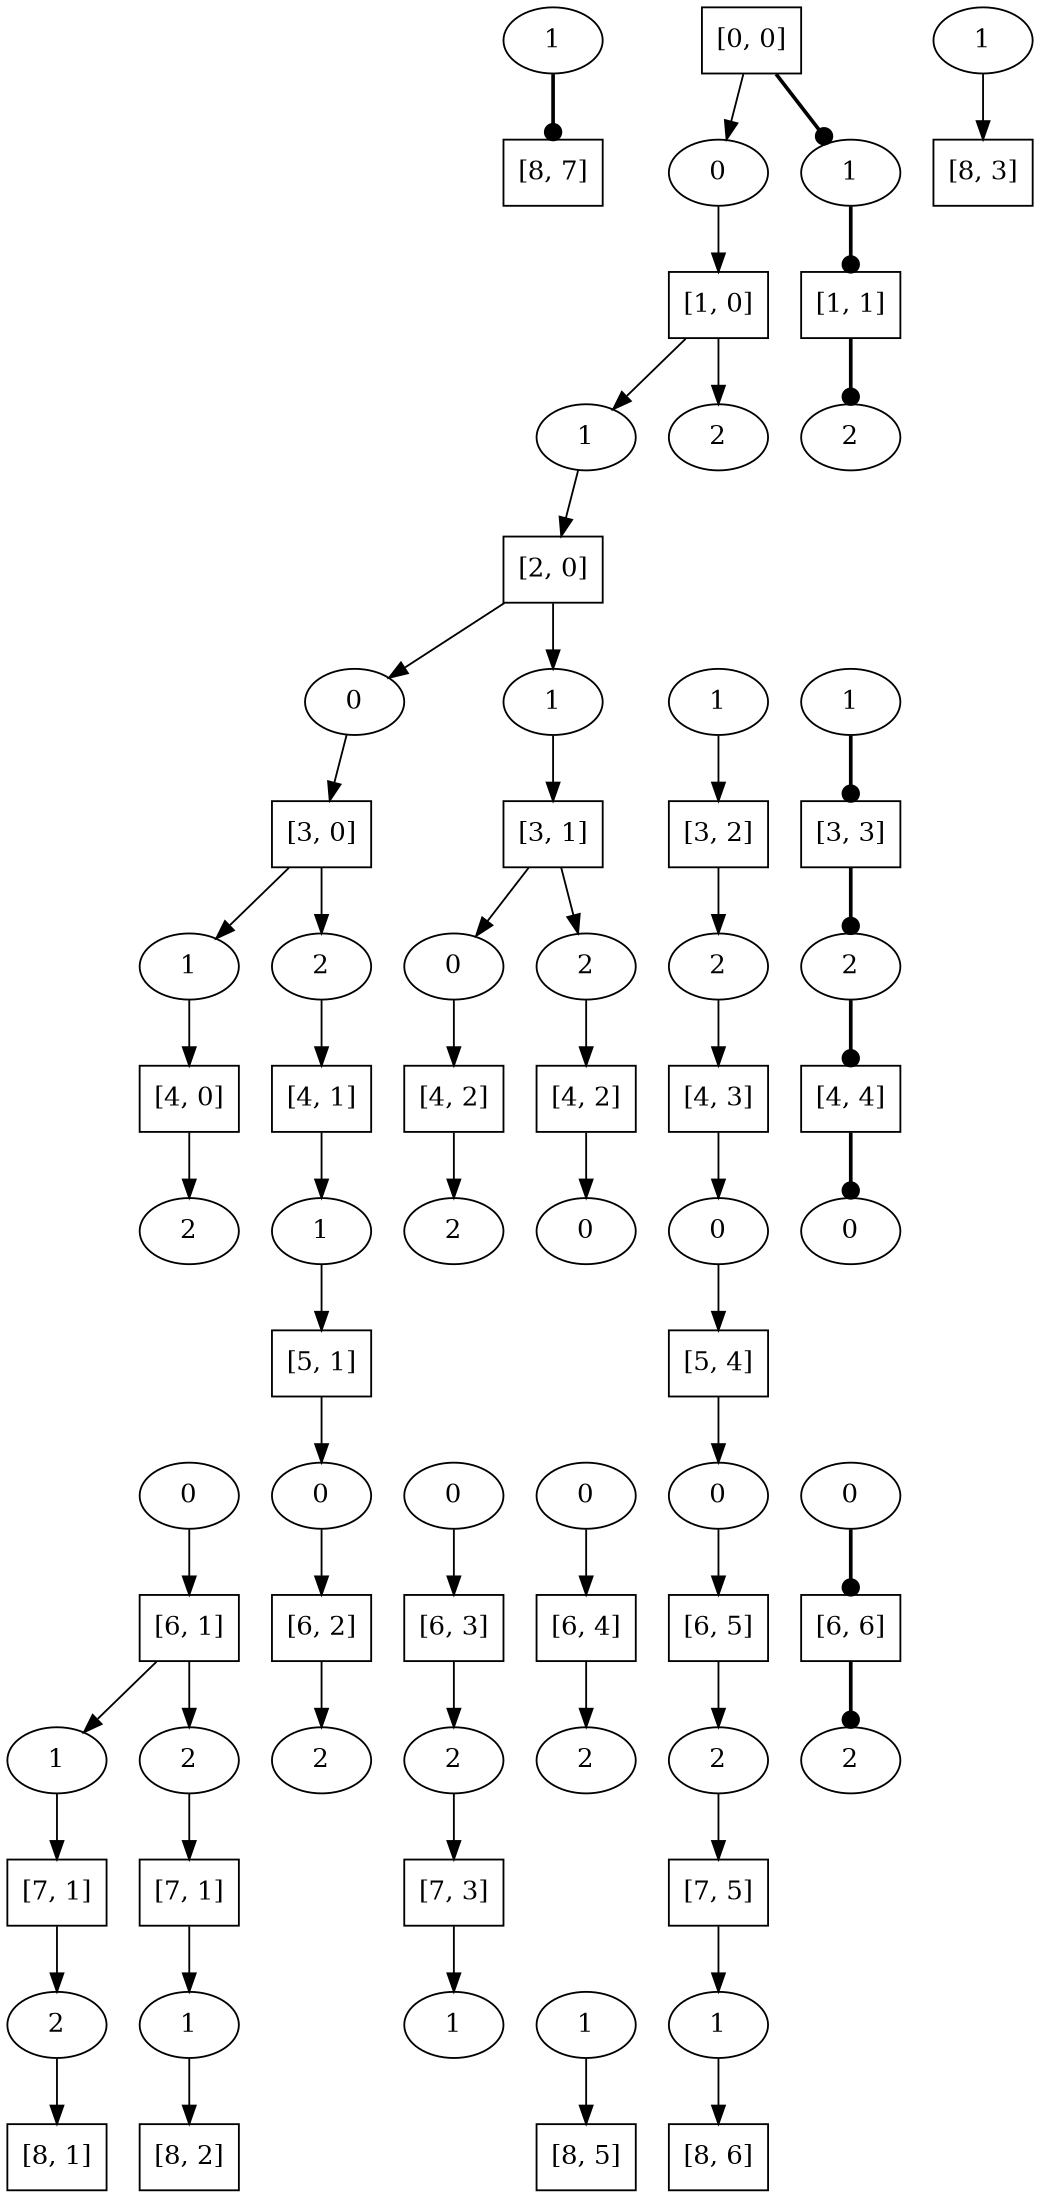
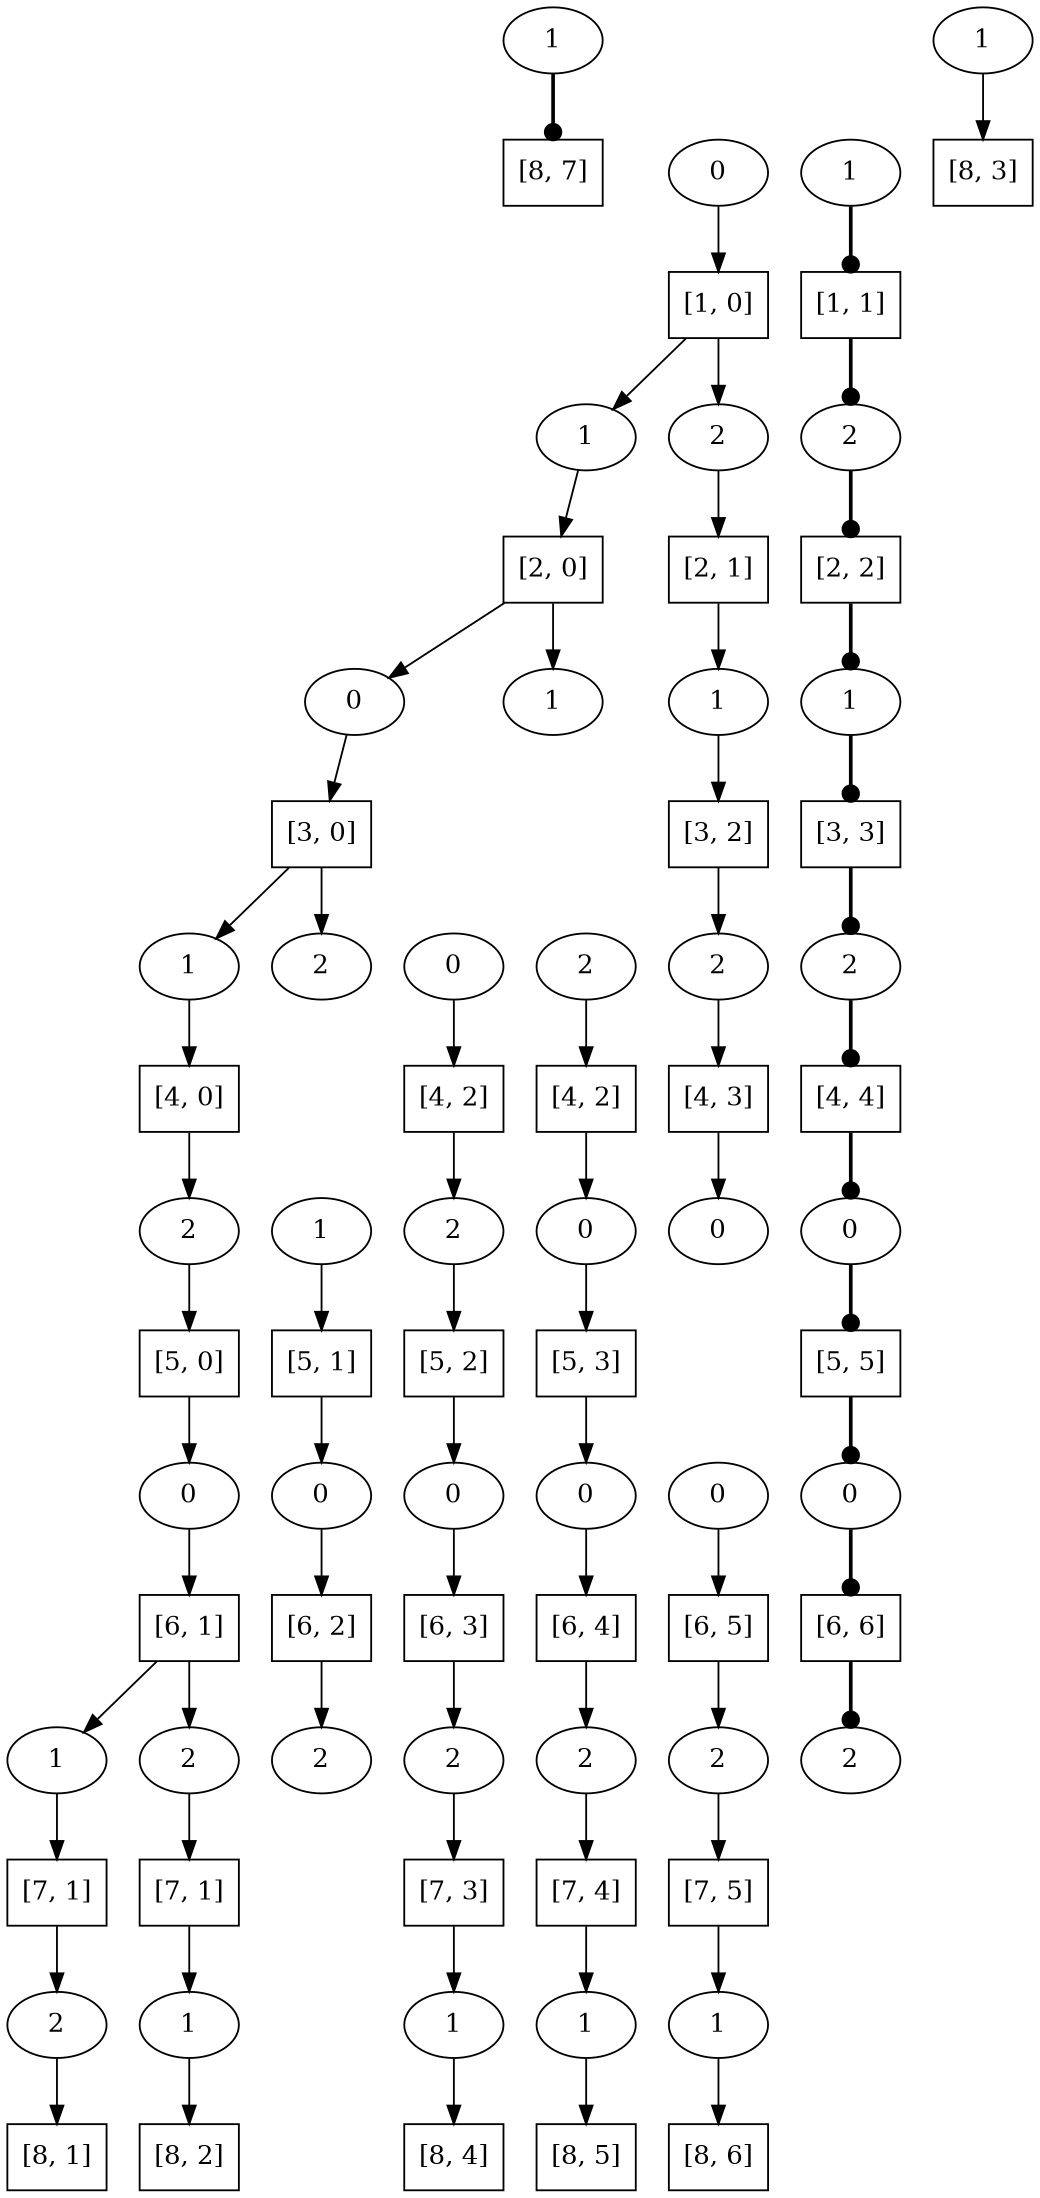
(752, 40) -> none
none -> (718, 570)
none -> (851, 570)
(553, 834) -> none
(322, 1099) -> none
none -> (189, 1363)
none -> (454, 1363)
none -> (586, 1363)
(718, 1363) -> none
none -> (851, 1363)
none -> (586, 1893)
none -> (454, 2157)
